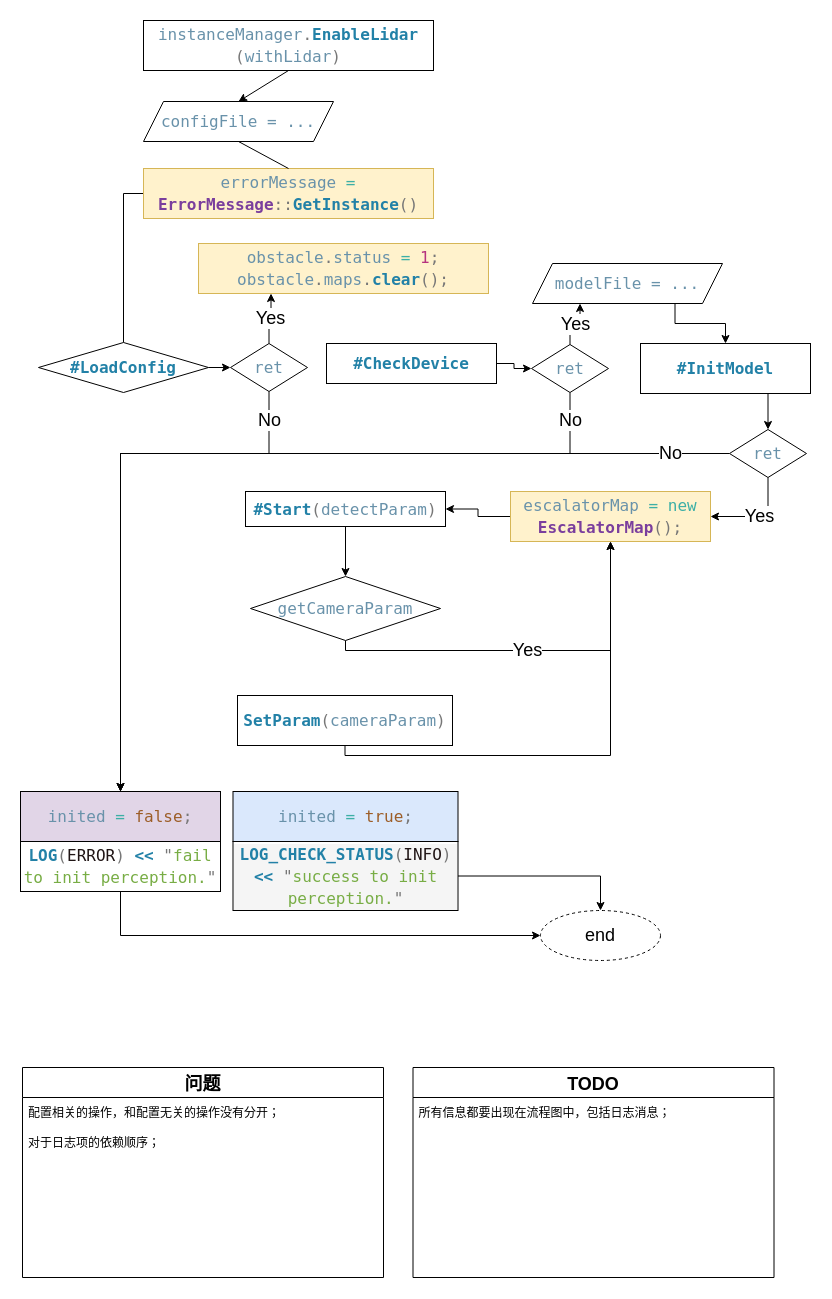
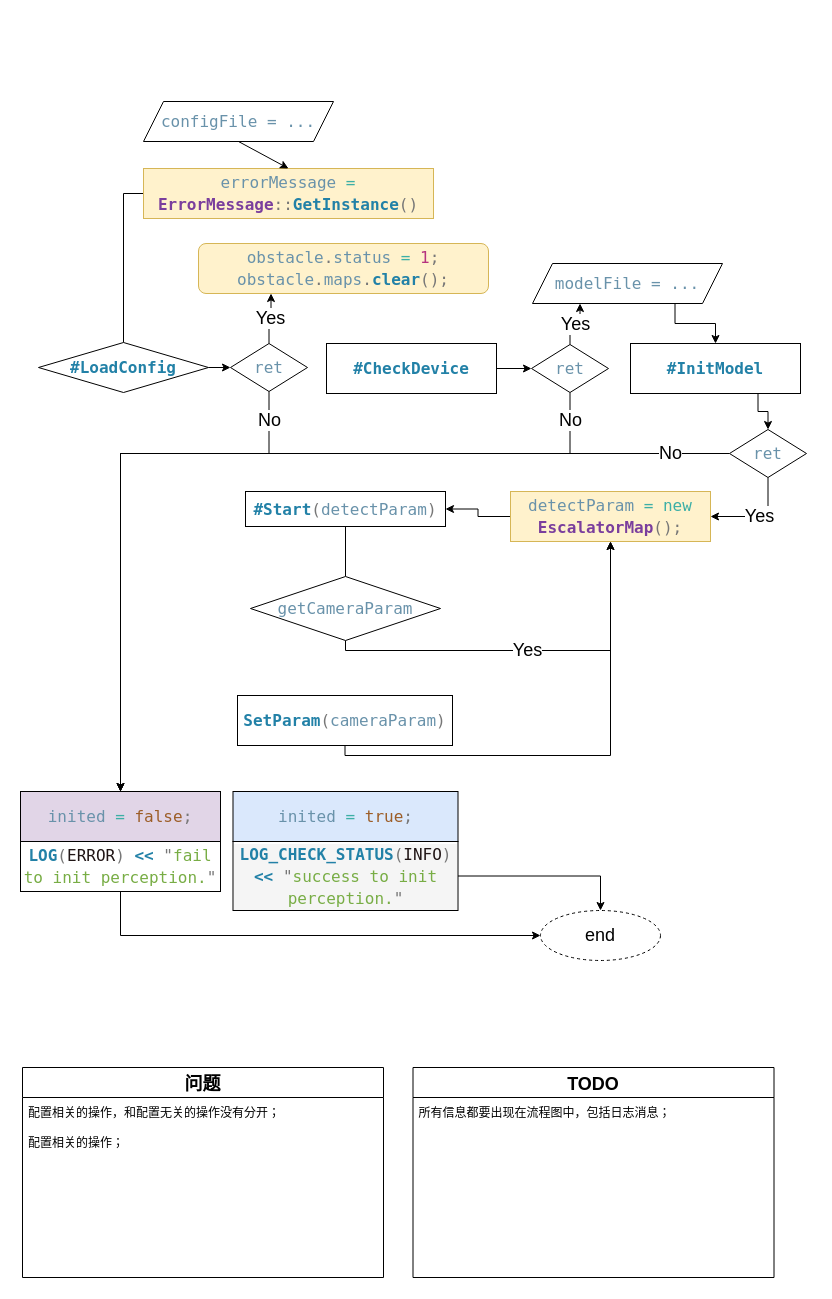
(289, 46) -> none
(266, 84) -> none
(284, 166) -> (281, 165)
(344, 269) -> (344, 269)
(412, 364) -> (412, 369)
(726, 369) -> (716, 369)
(611, 517) -> (611, 517)
(346, 568) -> (346, 570)
(94, 1143) -> (76, 1143)
